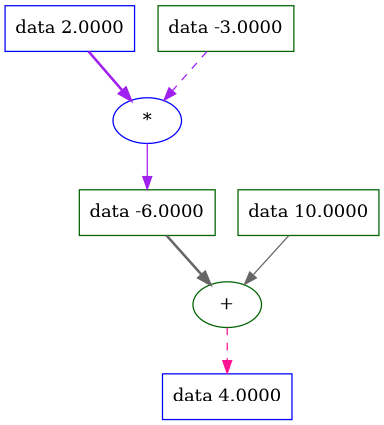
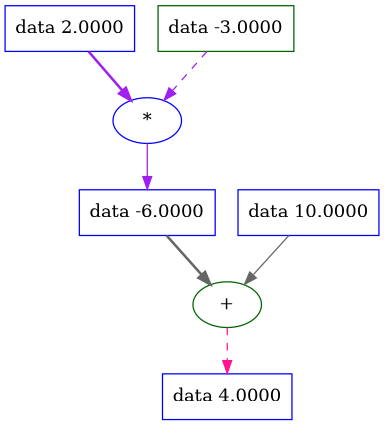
(147, 213) -> (147, 213)
(308, 213) -> (308, 213)
